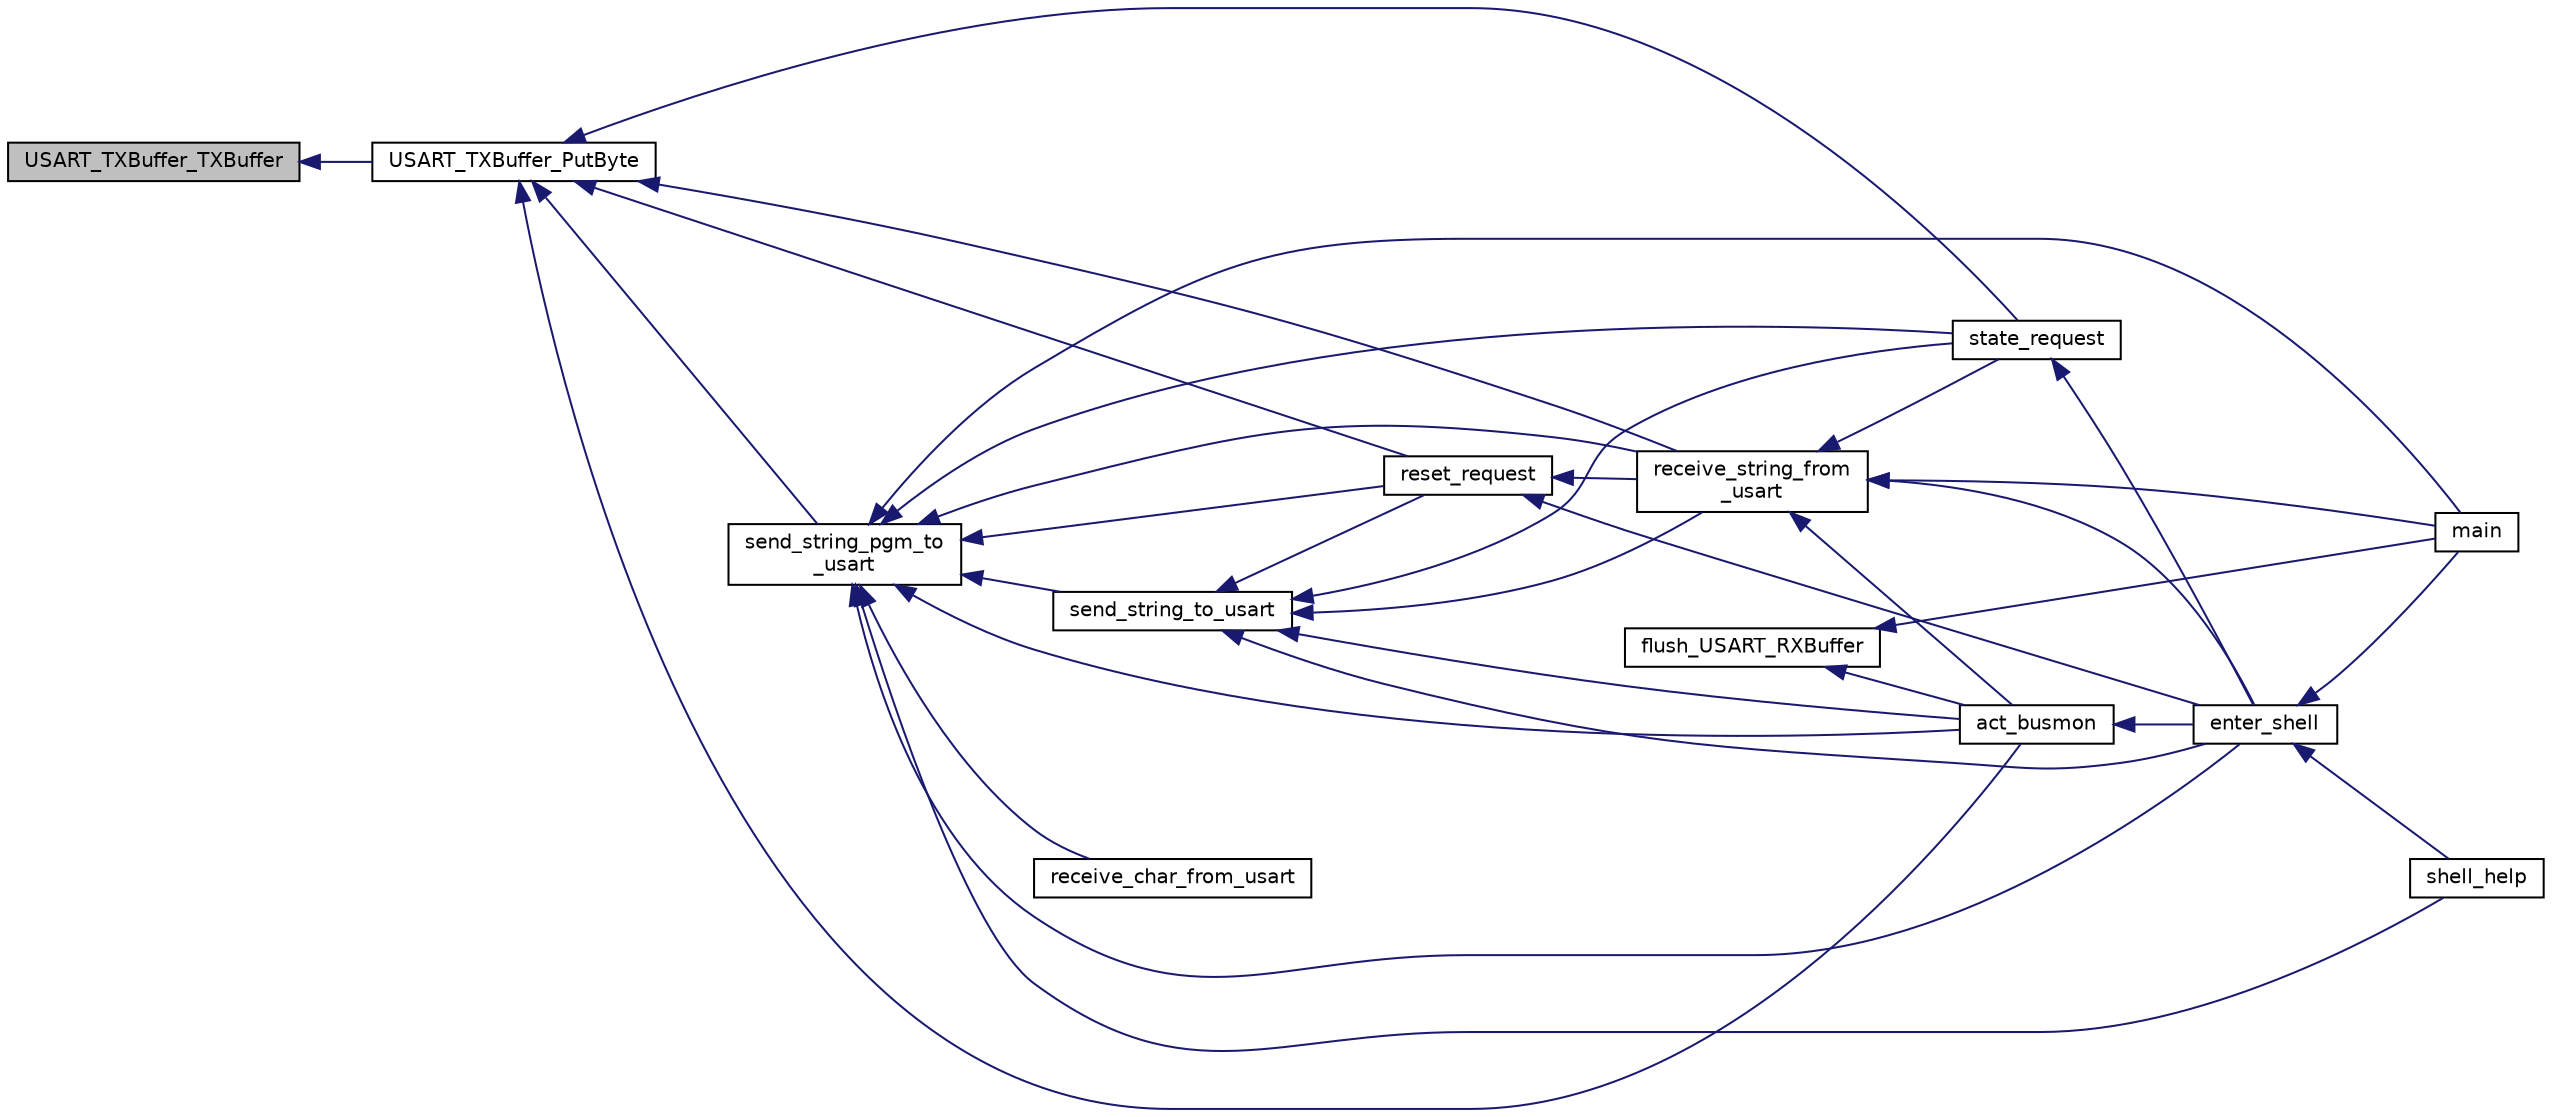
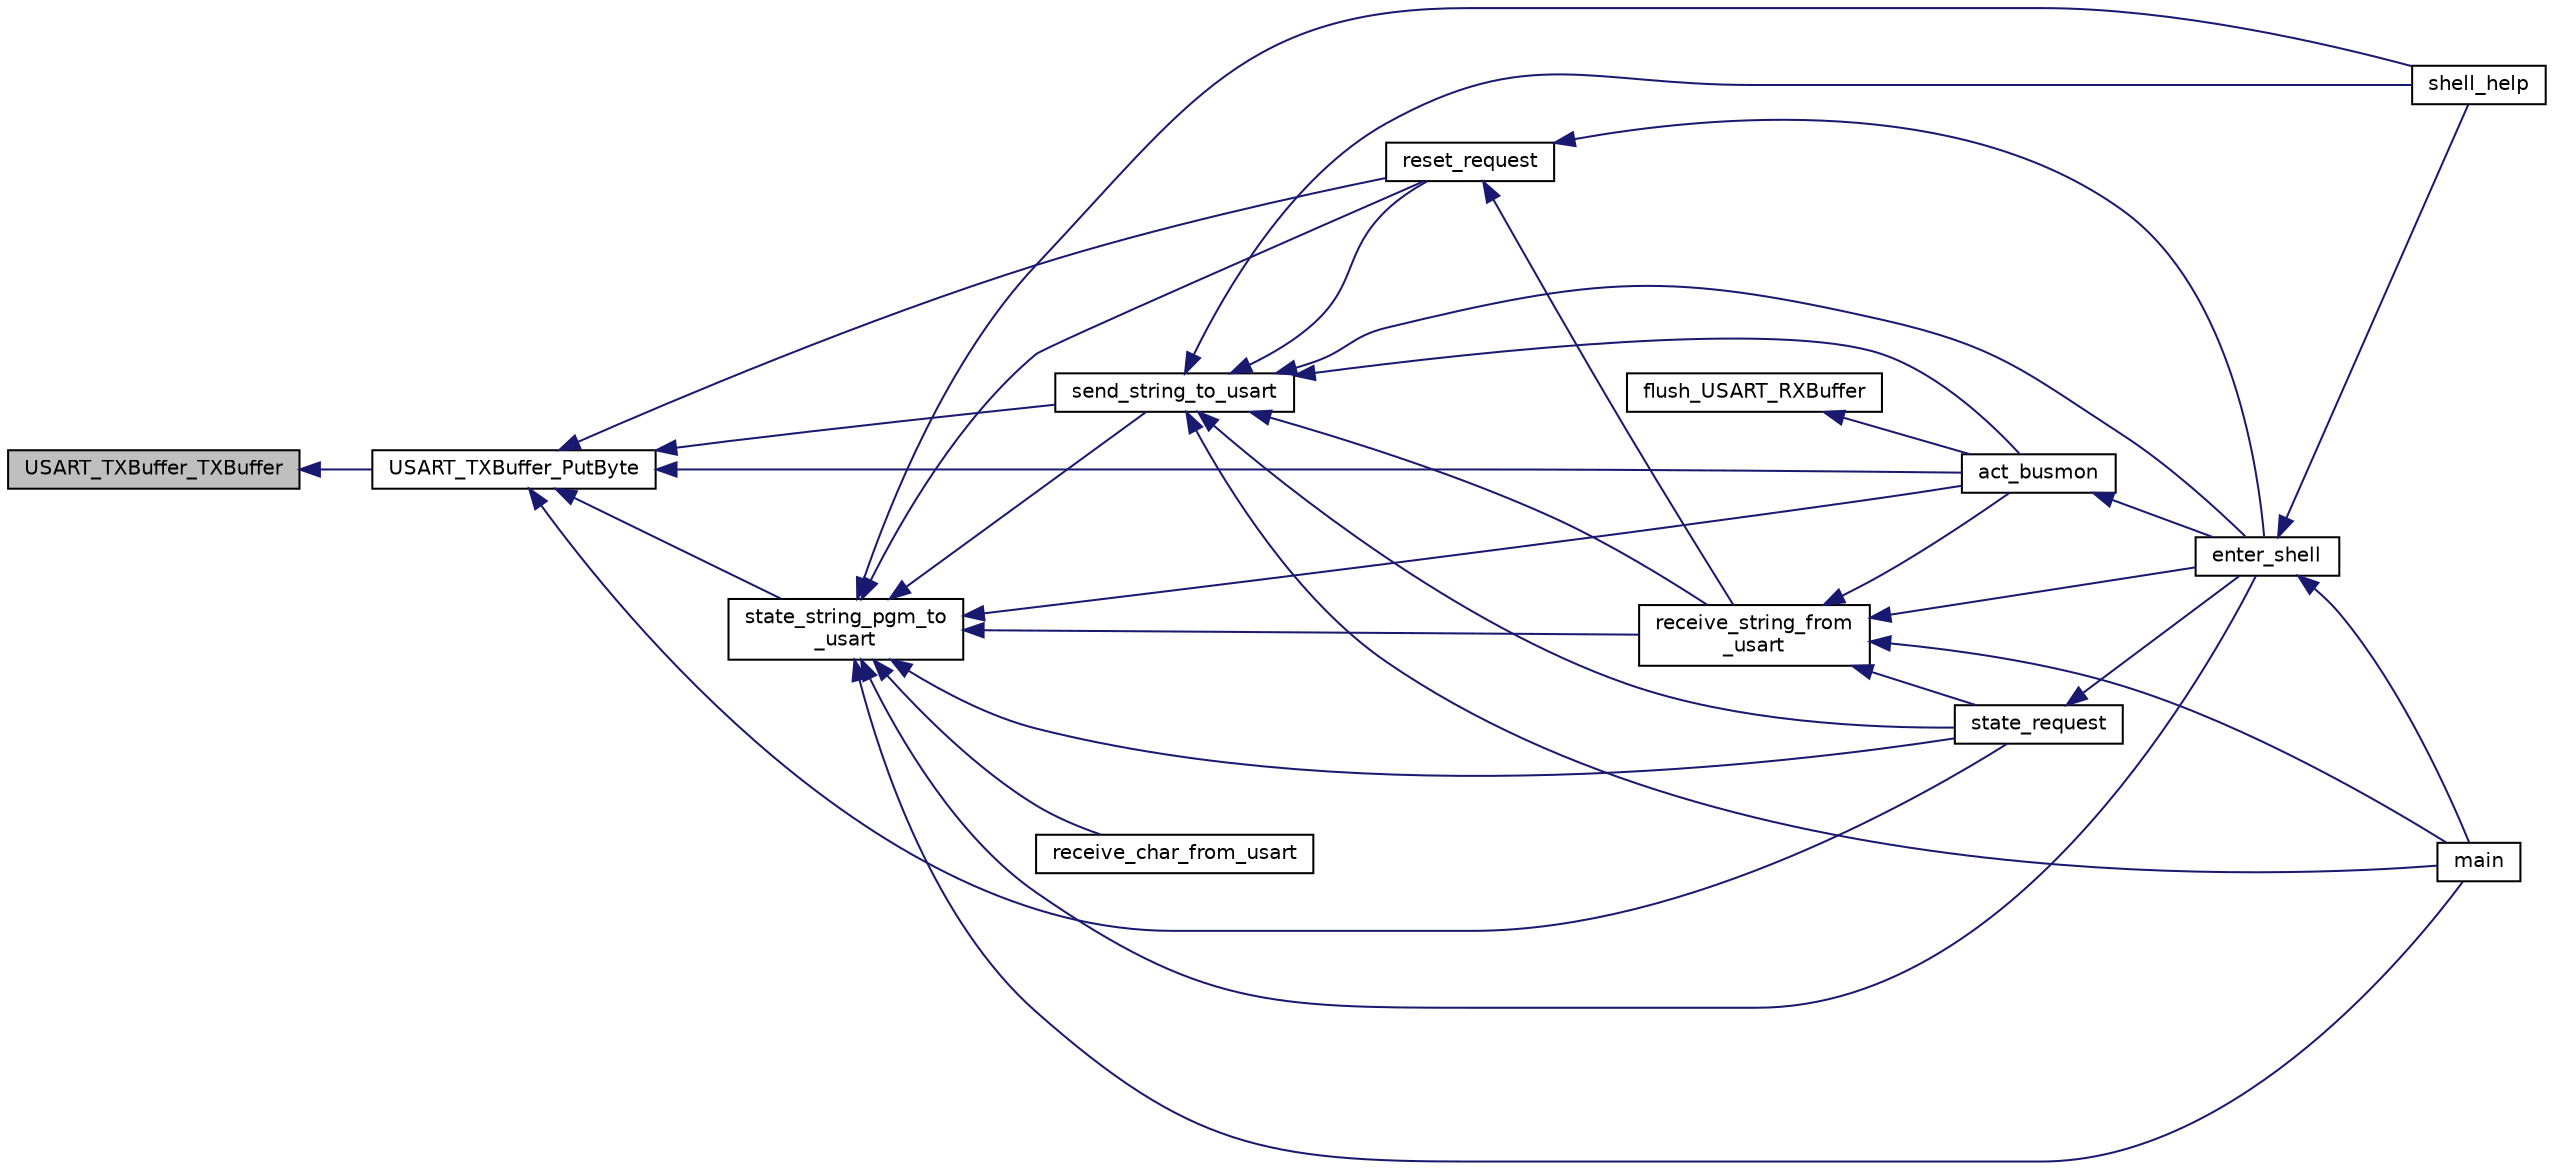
none -> (1742, 85)
(1149, 286) -> (866, 425)
(845, 554) -> (846, 629)
(2152, 584) -> (1747, 813)
